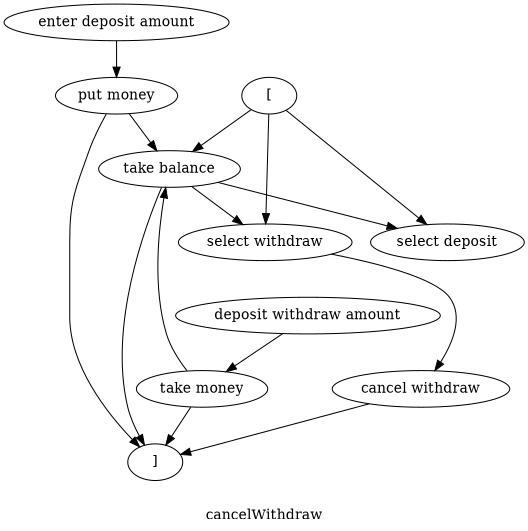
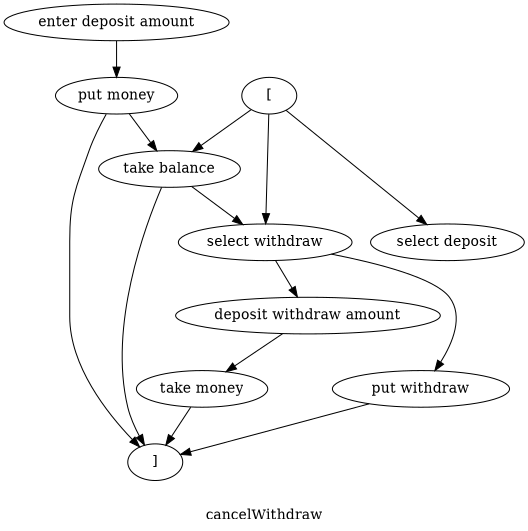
(302, 204) -> none
none -> (284, 274)
(159, 287) -> none
(421, 389) -> (421, 389)
